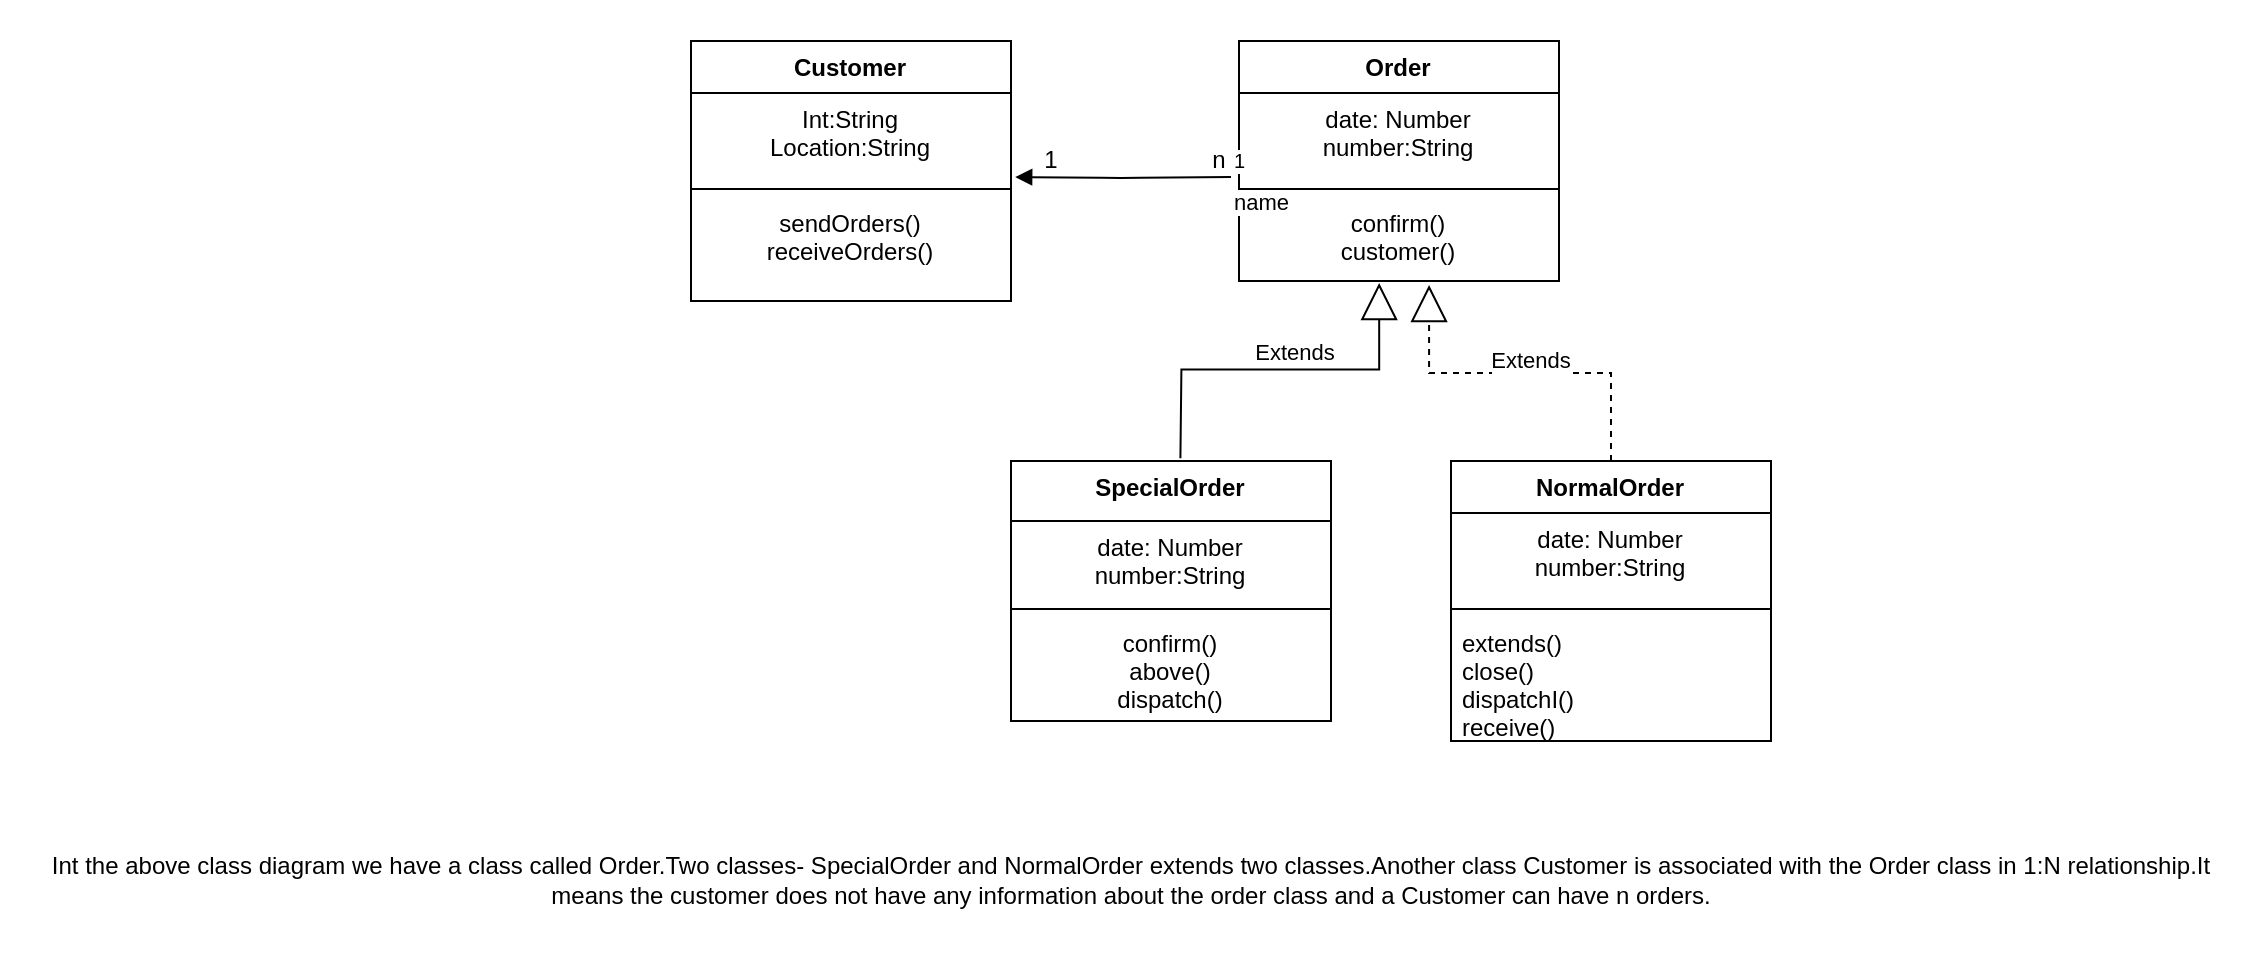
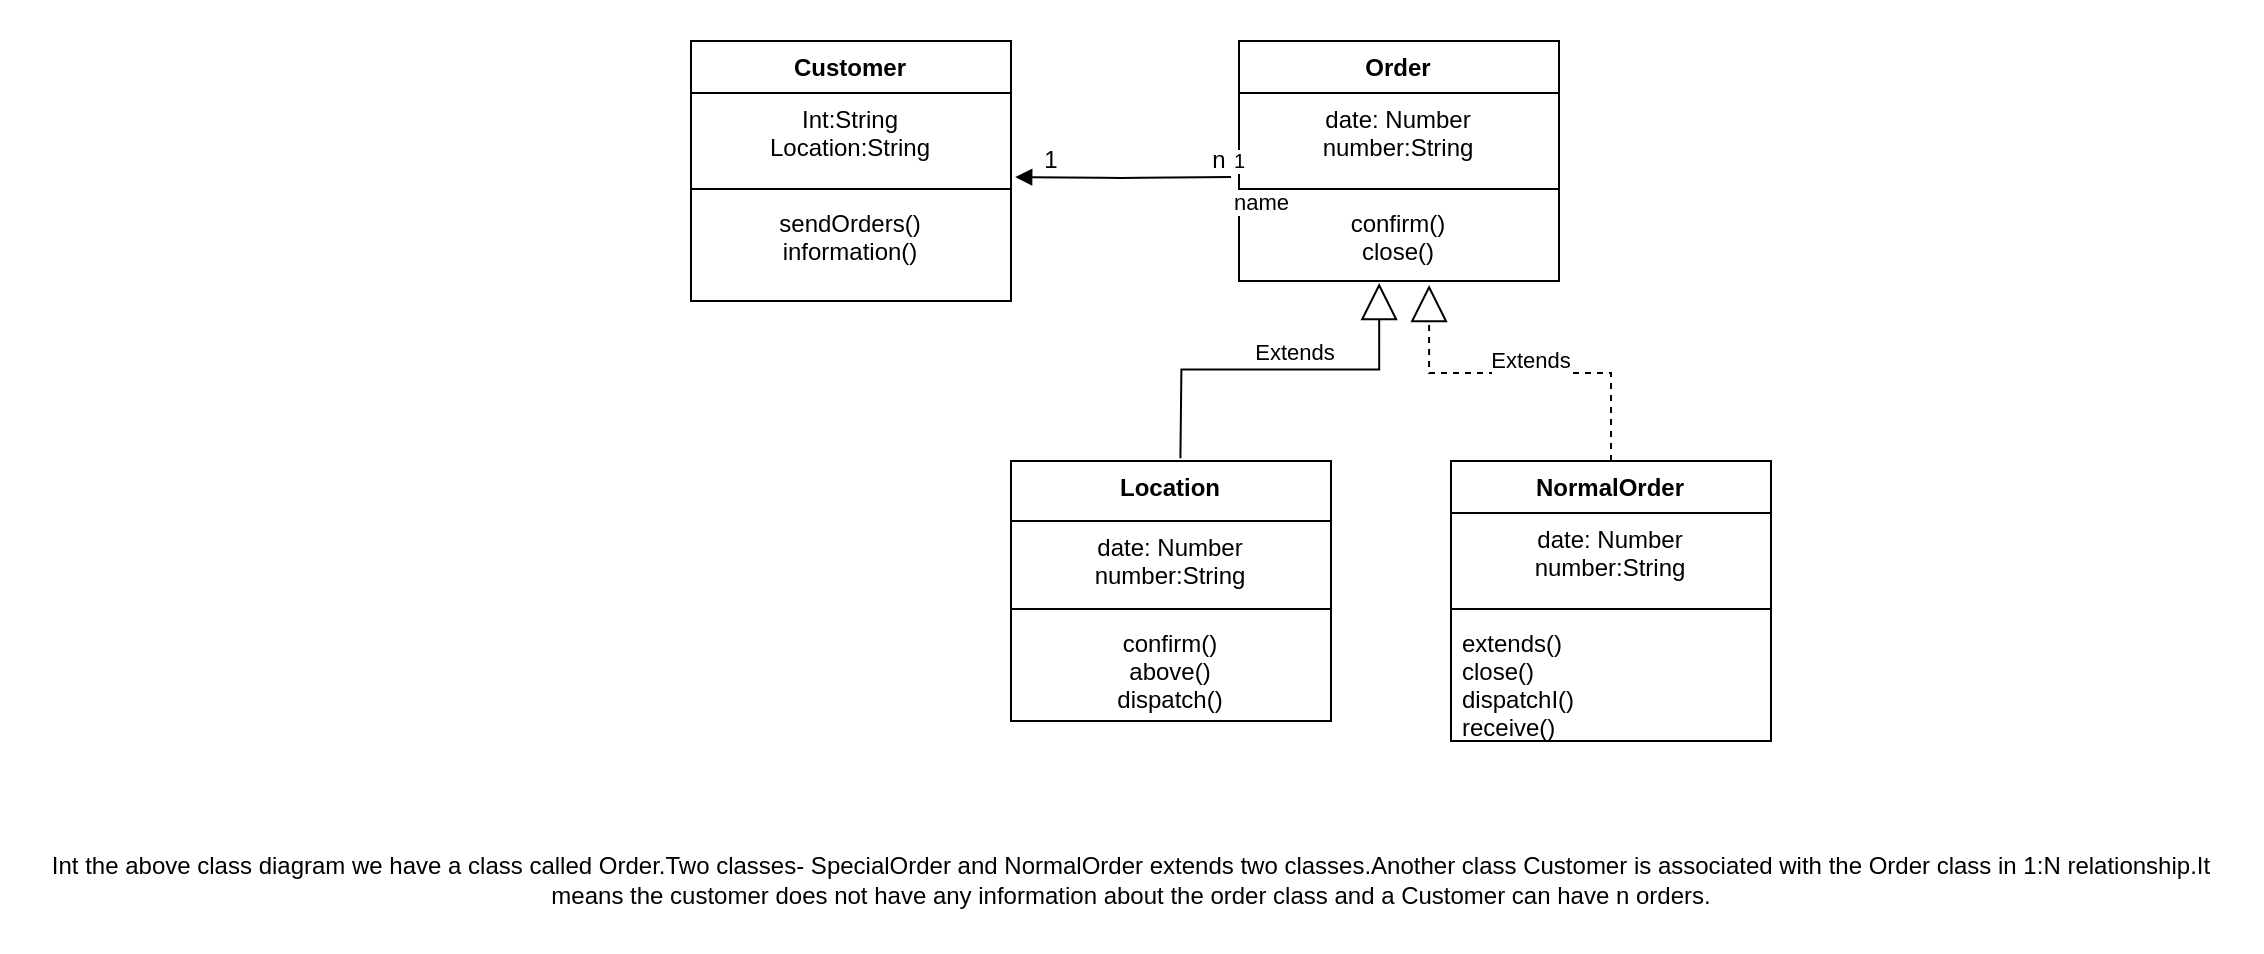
(850, 224) -> (850, 224)
(1398, 224) -> (1398, 224)
(1170, 488) -> (1170, 488)
